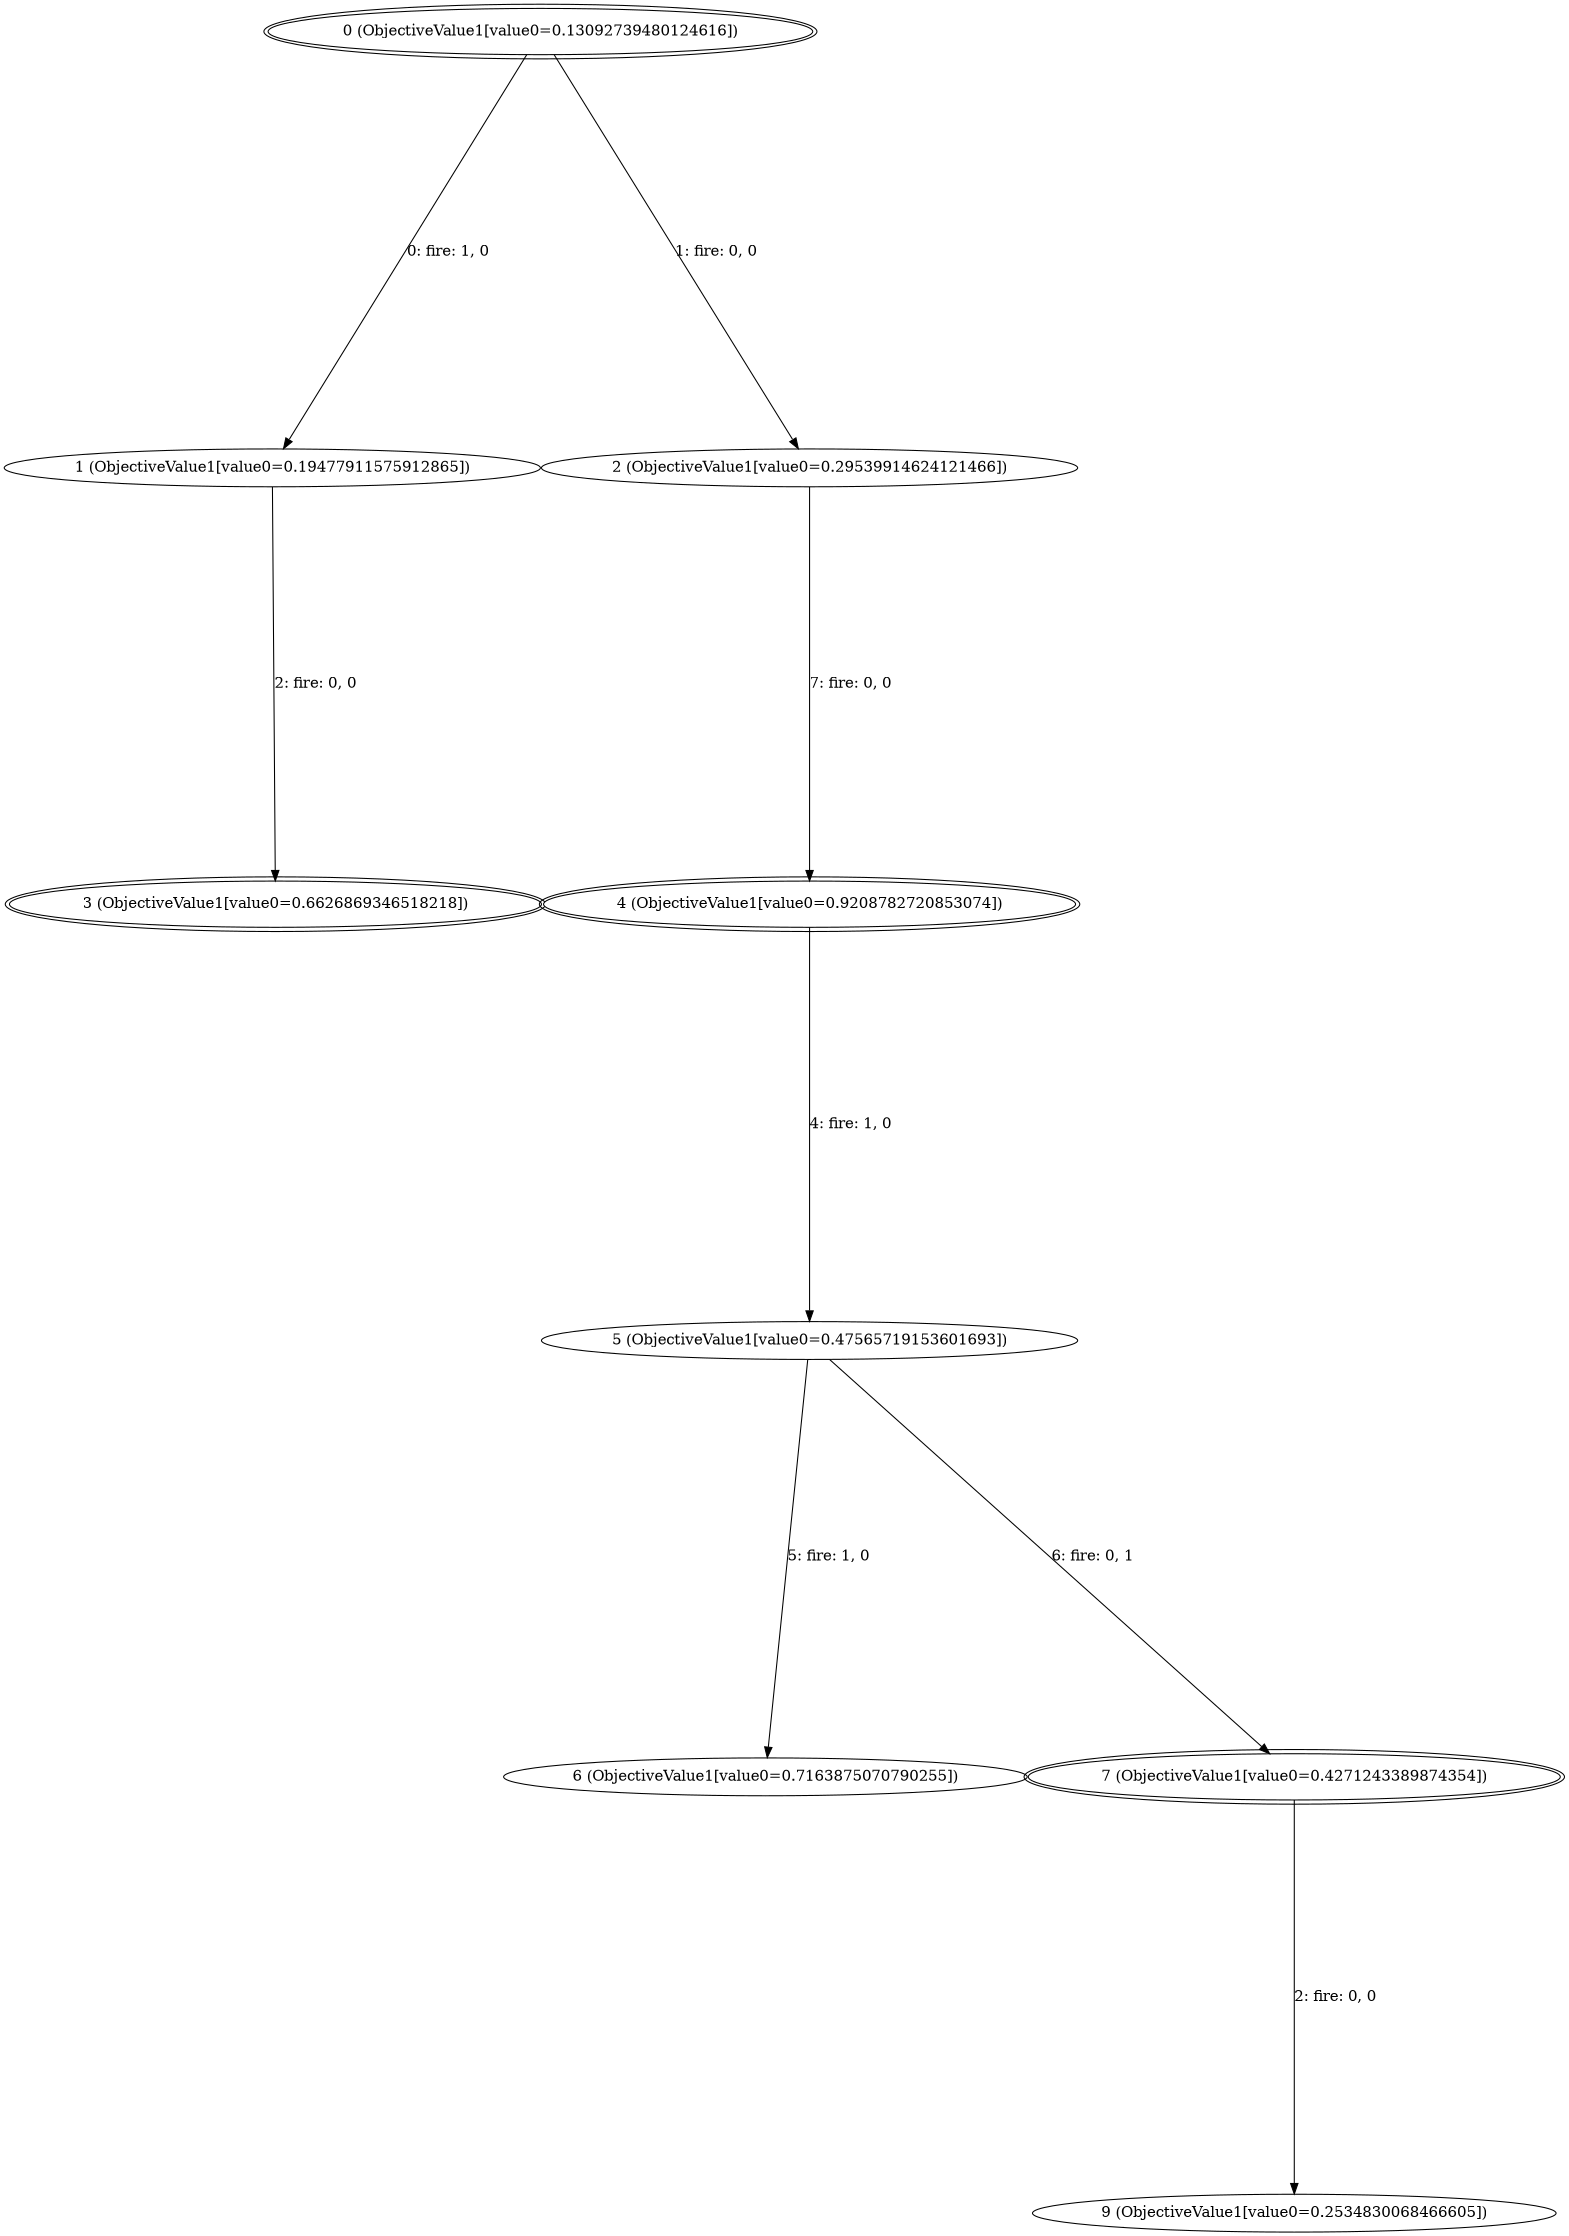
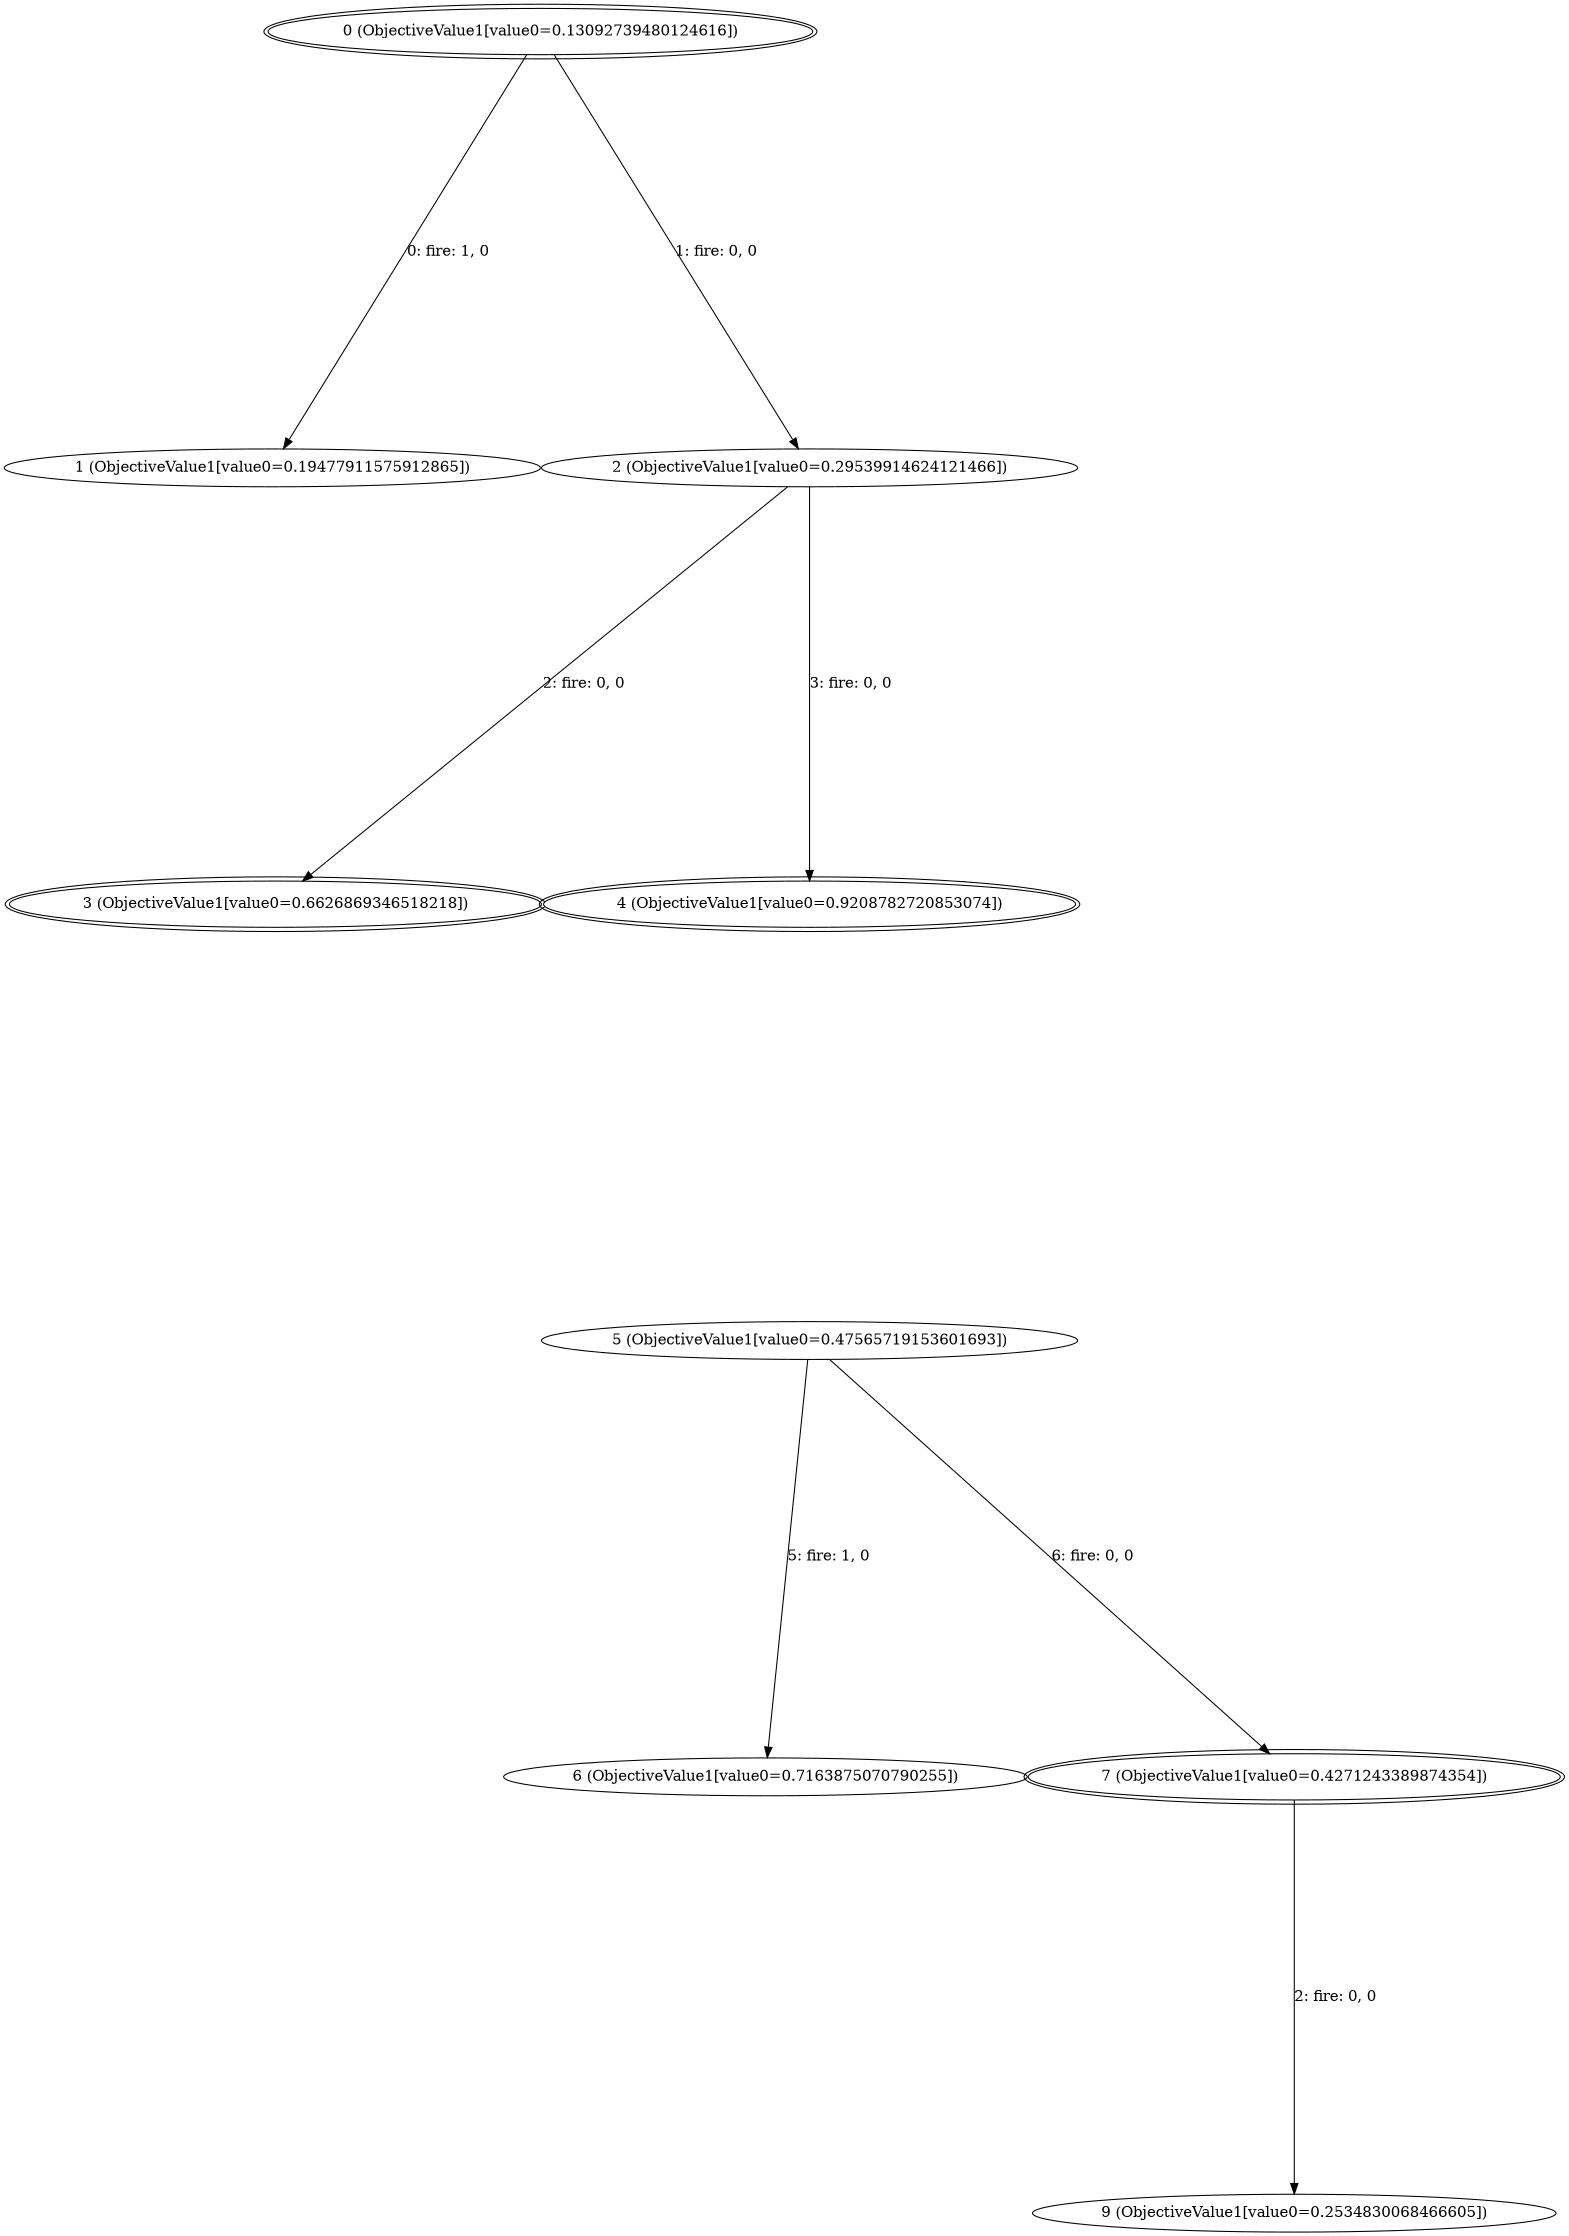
(274, 679) -> (549, 681)
(851, 684) -> (851, 684)
(810, 1119) -> none
(1093, 1557) -> (1093, 1557)
